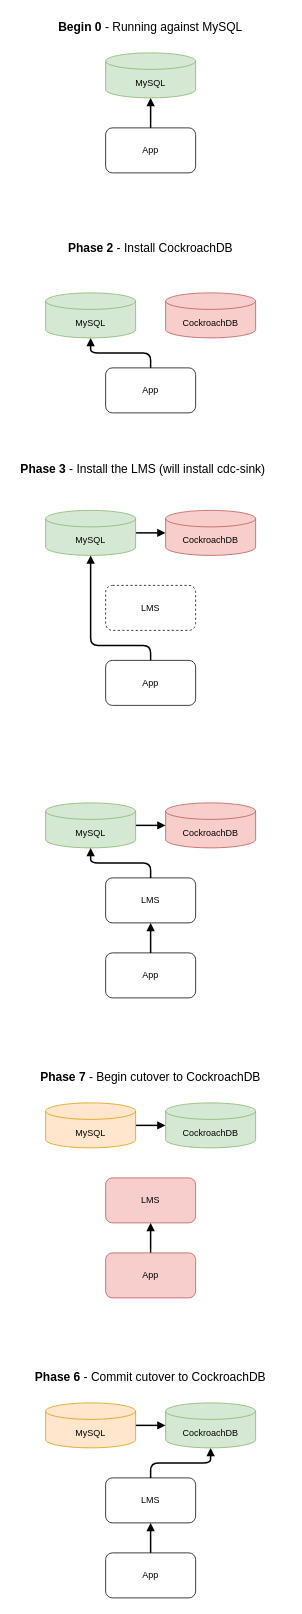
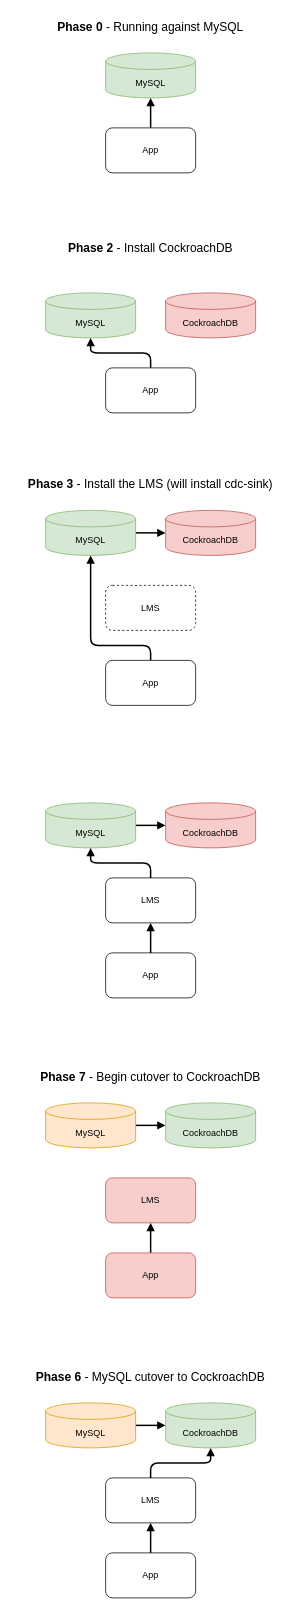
(150, 27) -> (150, 27)
(143, 469) -> (150, 484)
(150, 1377) -> (150, 1377)
